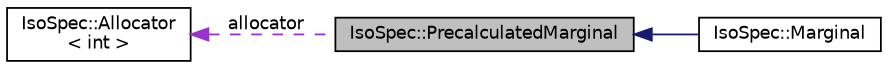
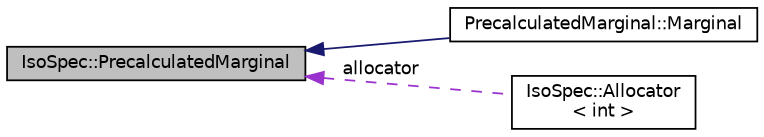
(272, 34) -> (418, 86)
(790, 34) -> (604, 25)
